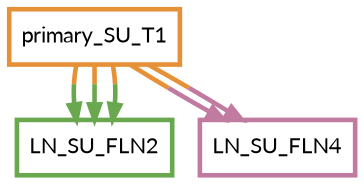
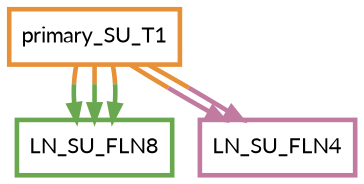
(95, 148) -> (95, 148)
